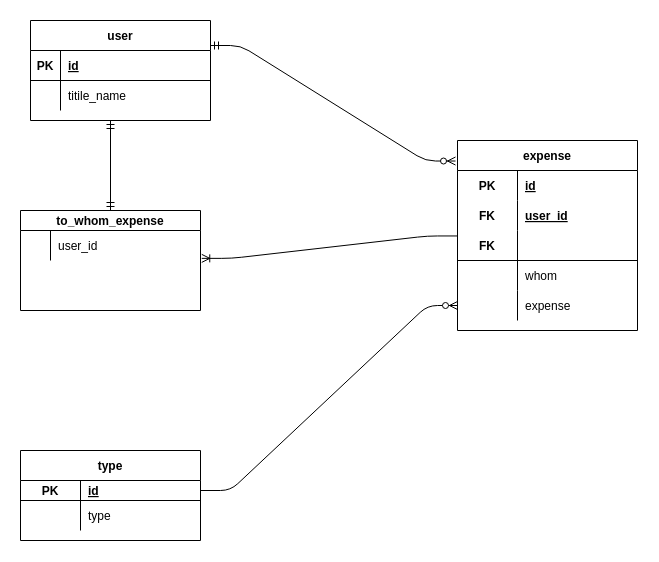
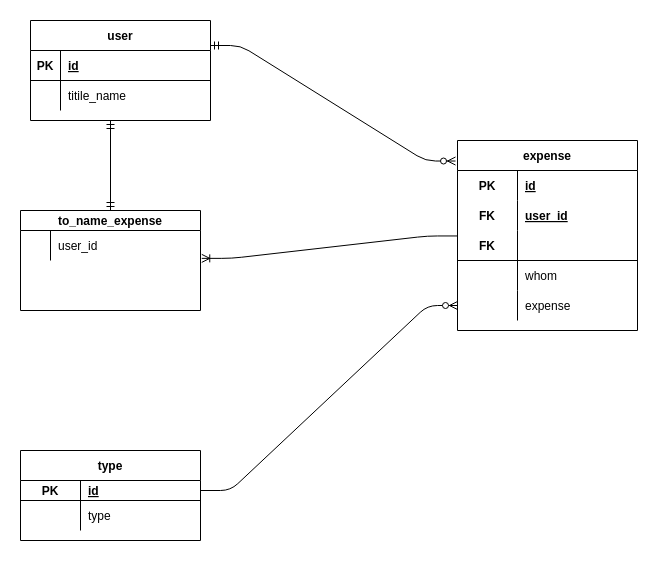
(110, 221) -> (110, 221)
